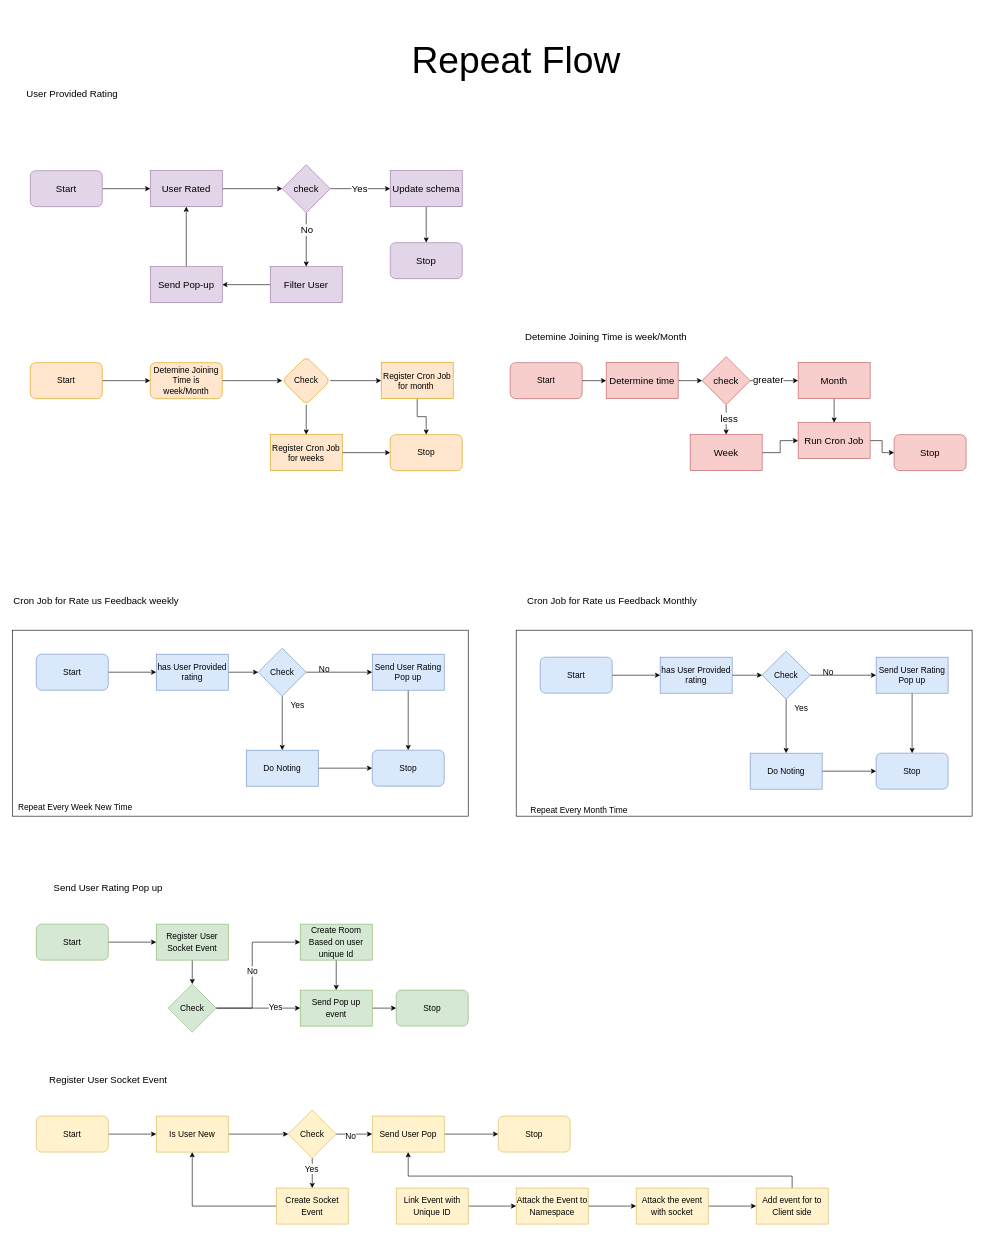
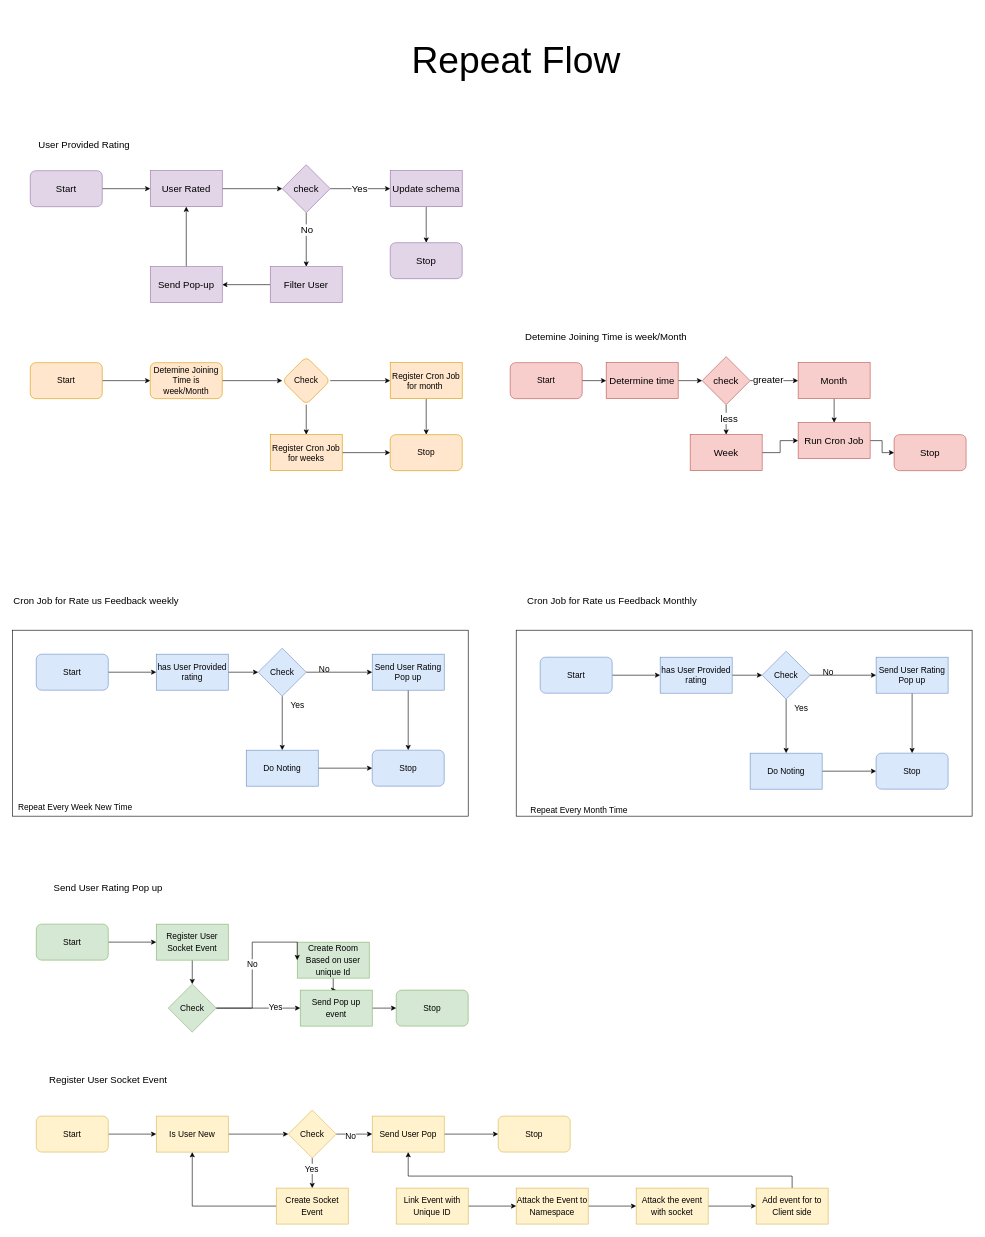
(72, 93) -> (84, 144)
(417, 381) -> (426, 381)
(336, 942) -> (333, 960)
